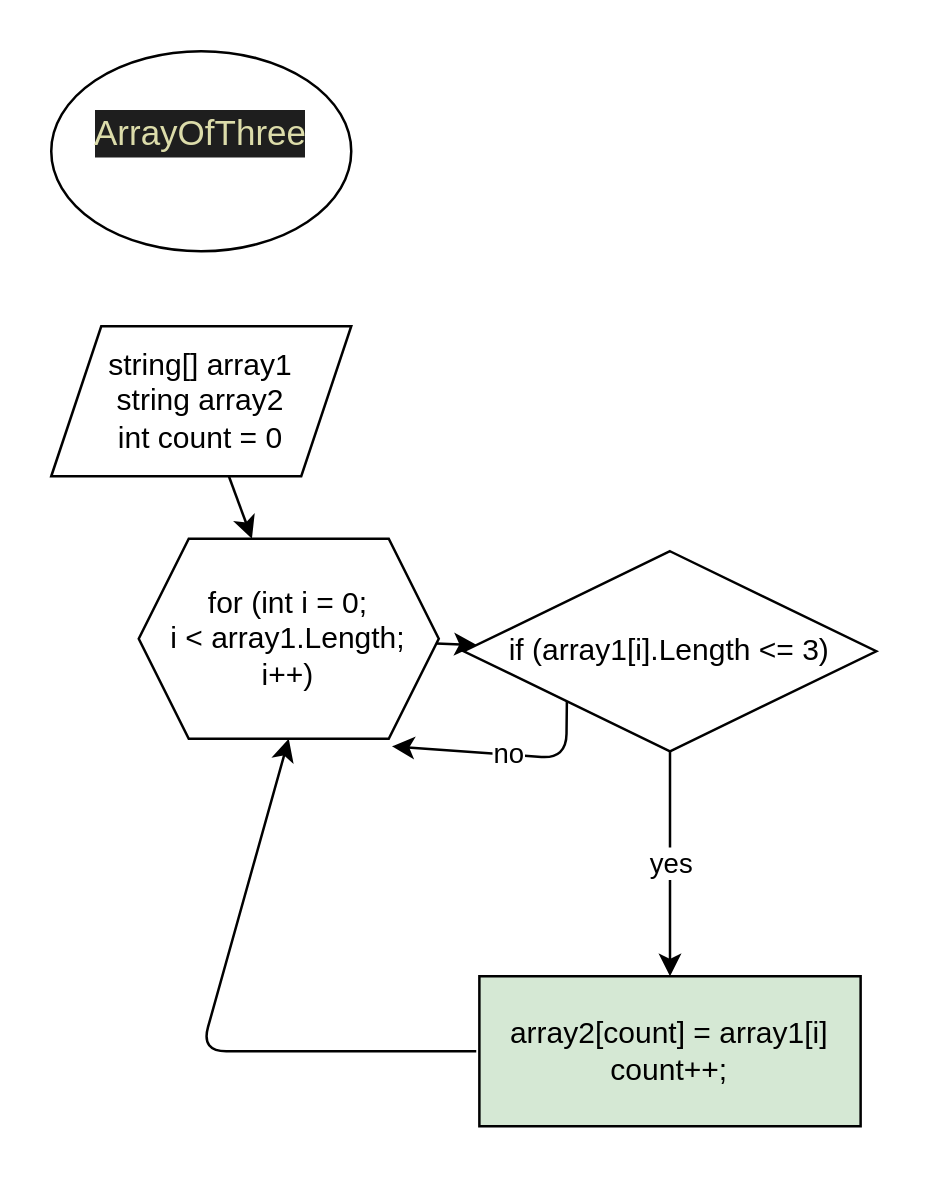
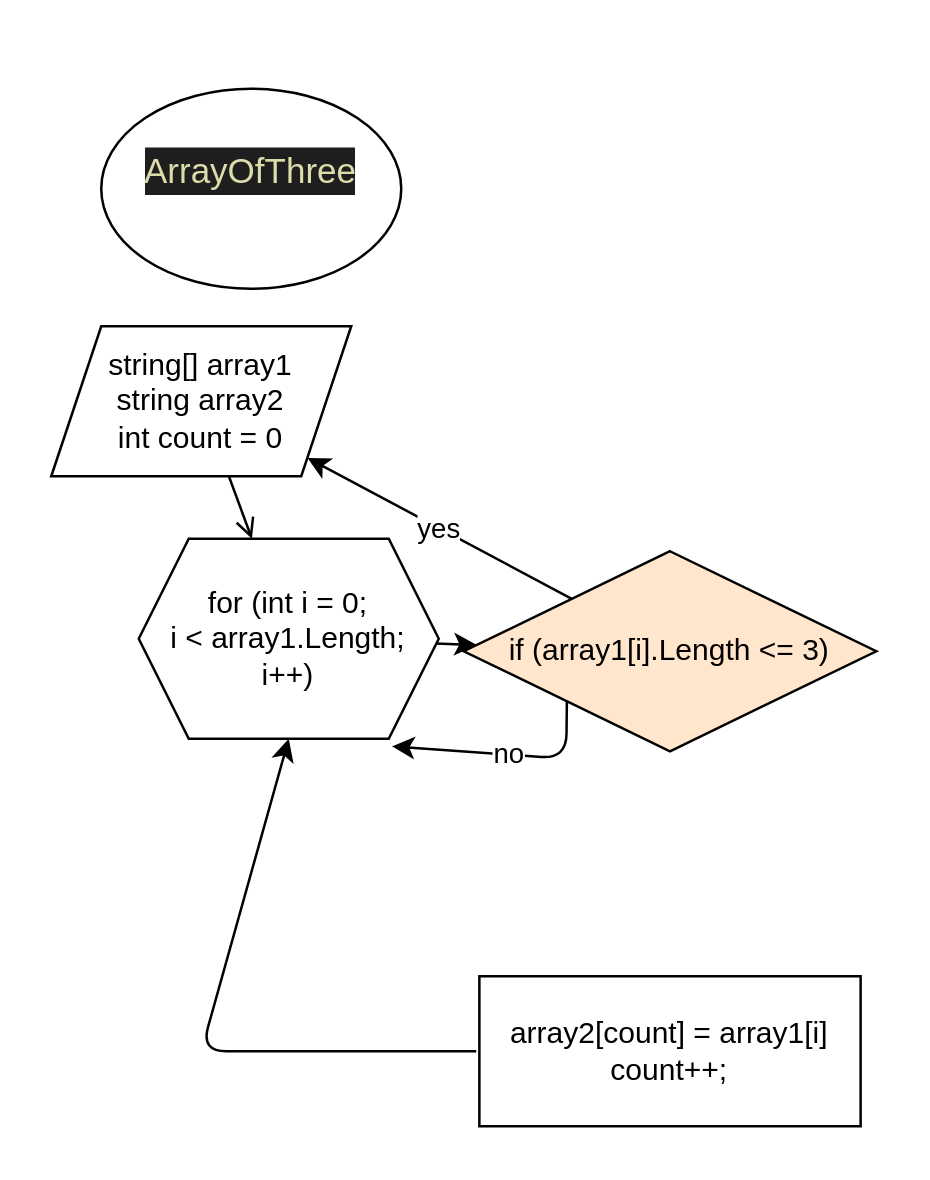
(201, 151) -> (251, 189)
(245, 521) -> (247, 524)
(670, 651) -> (670, 651)
(670, 908) -> (499, 560)
(670, 1051) -> (670, 1051)
